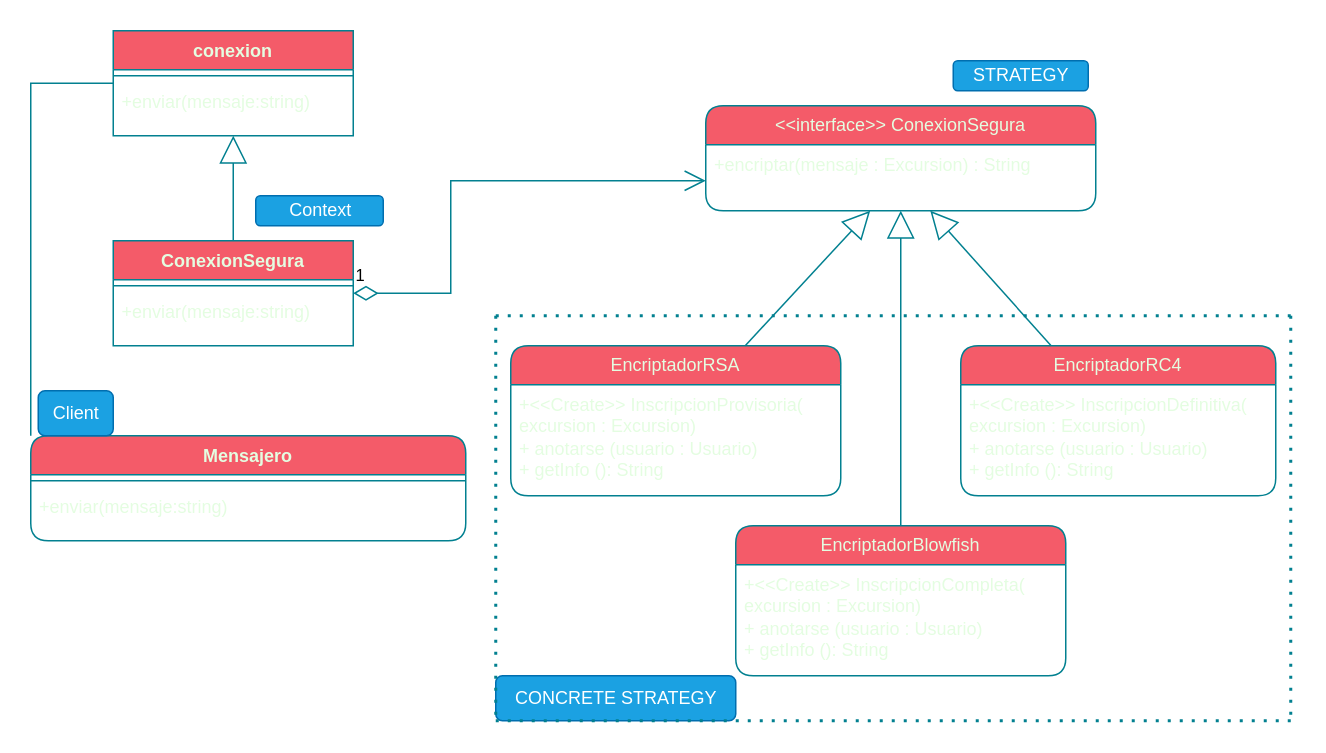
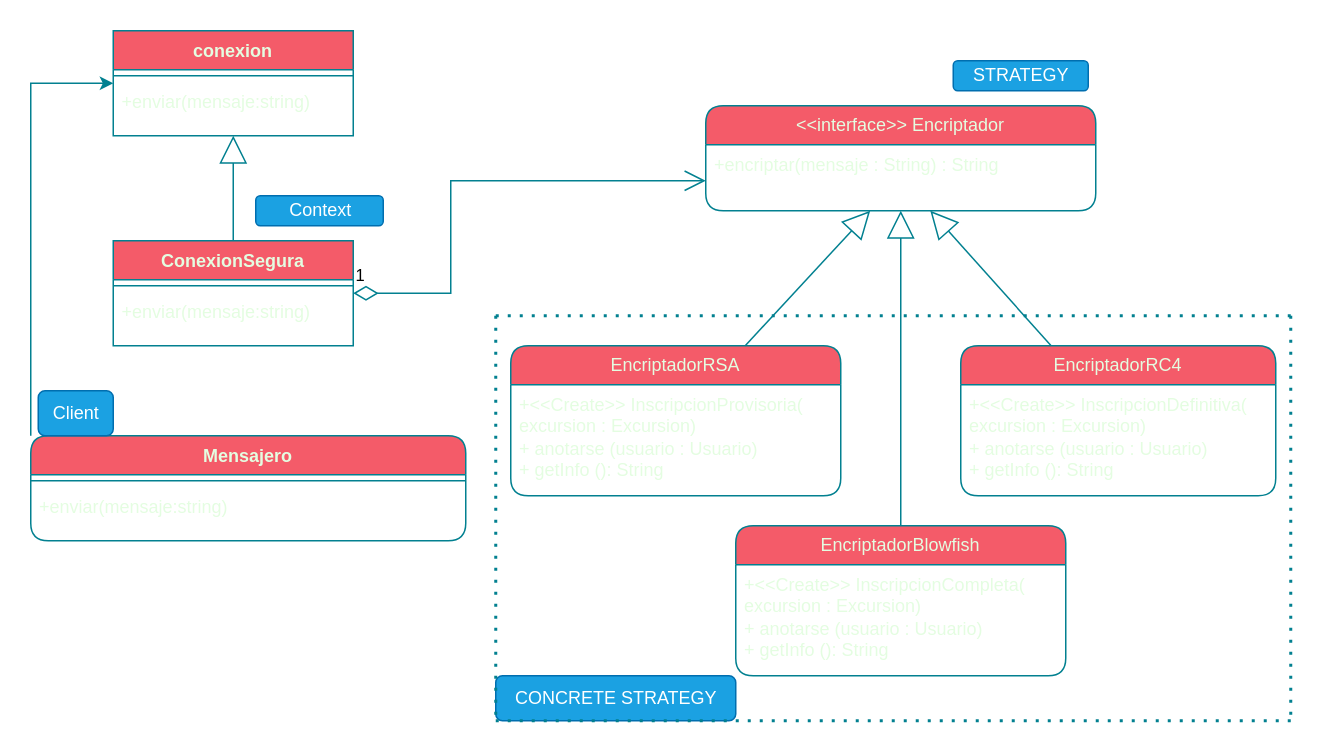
(105, 83) -> (102, 83)
(901, 125) -> (901, 125)
(895, 166) -> (880, 166)
